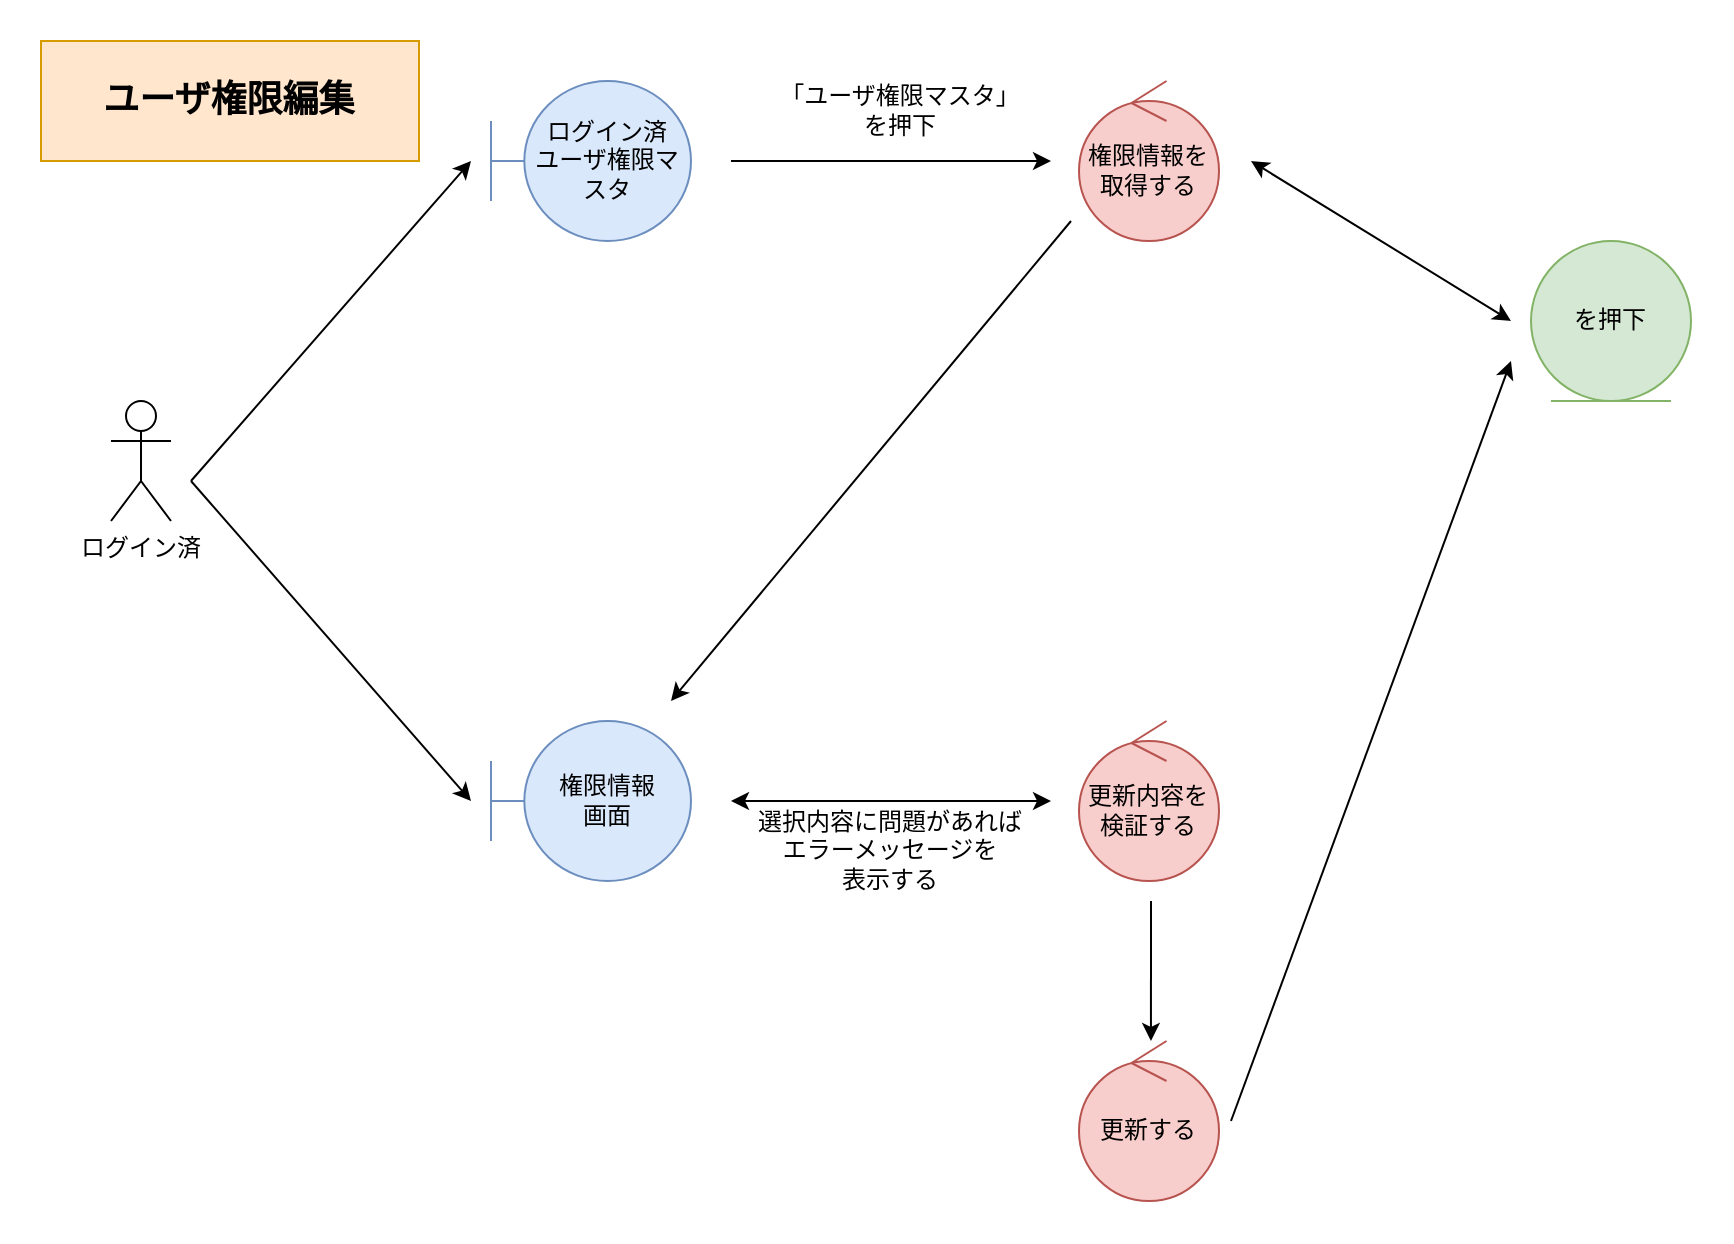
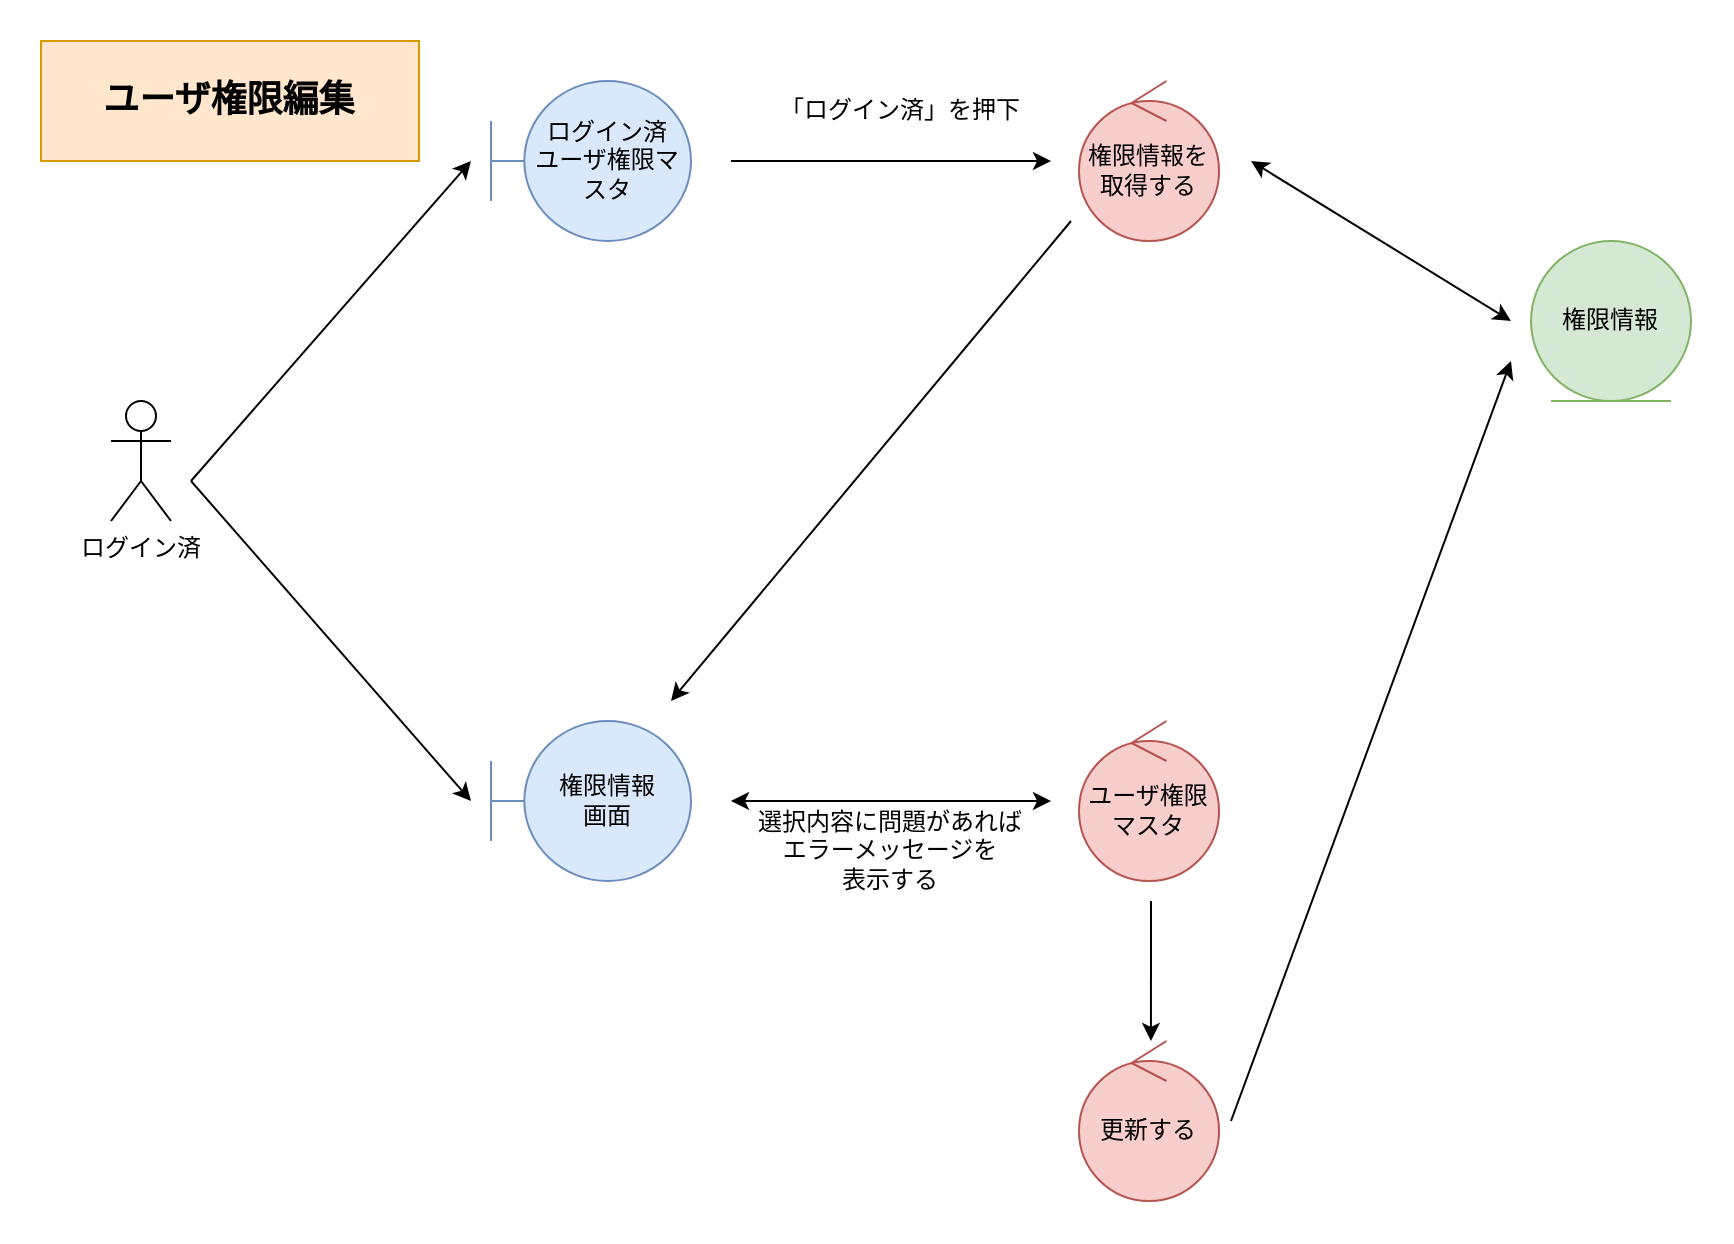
(901, 111) -> (901, 111)
(1611, 321) -> (1611, 321)
(1149, 811) -> (1149, 811)
